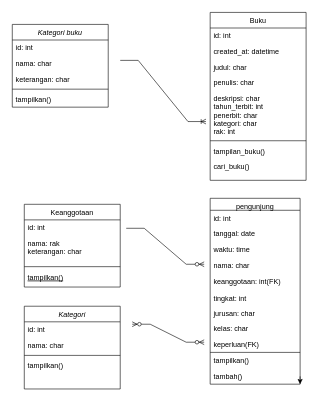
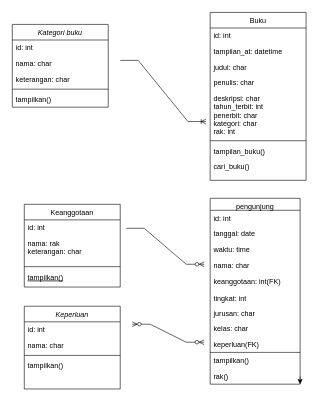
(251, 52) -> (251, 52)
(72, 314) -> (72, 314)
(230, 377) -> (224, 377)
